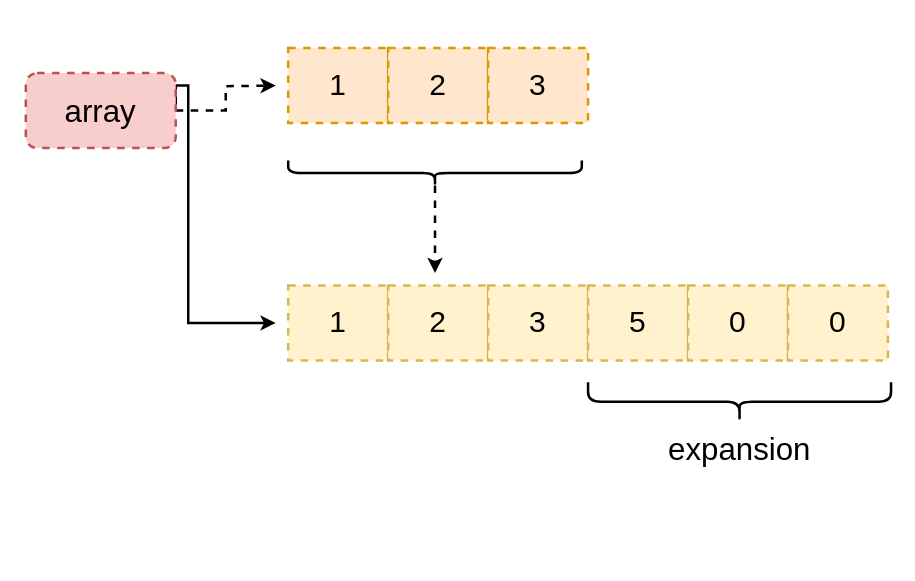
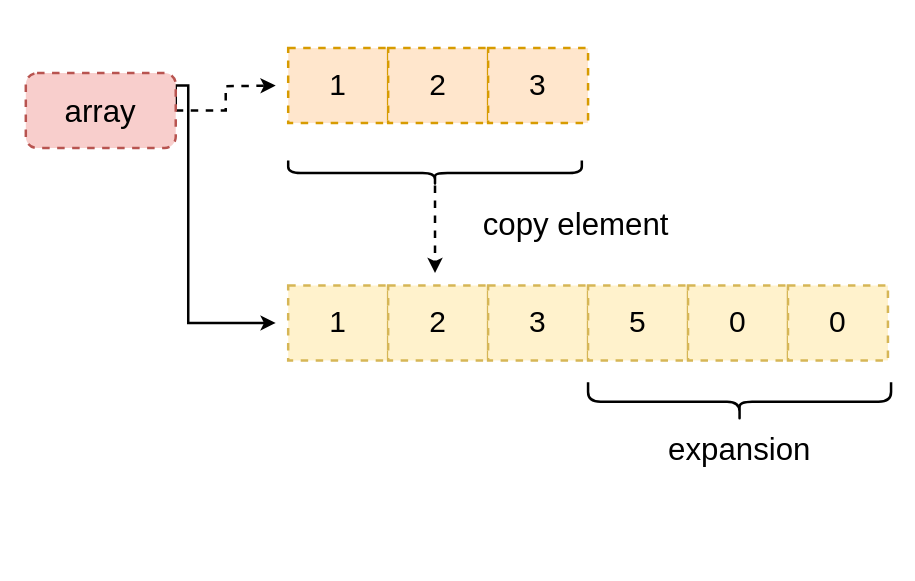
none -> (576, 223)
